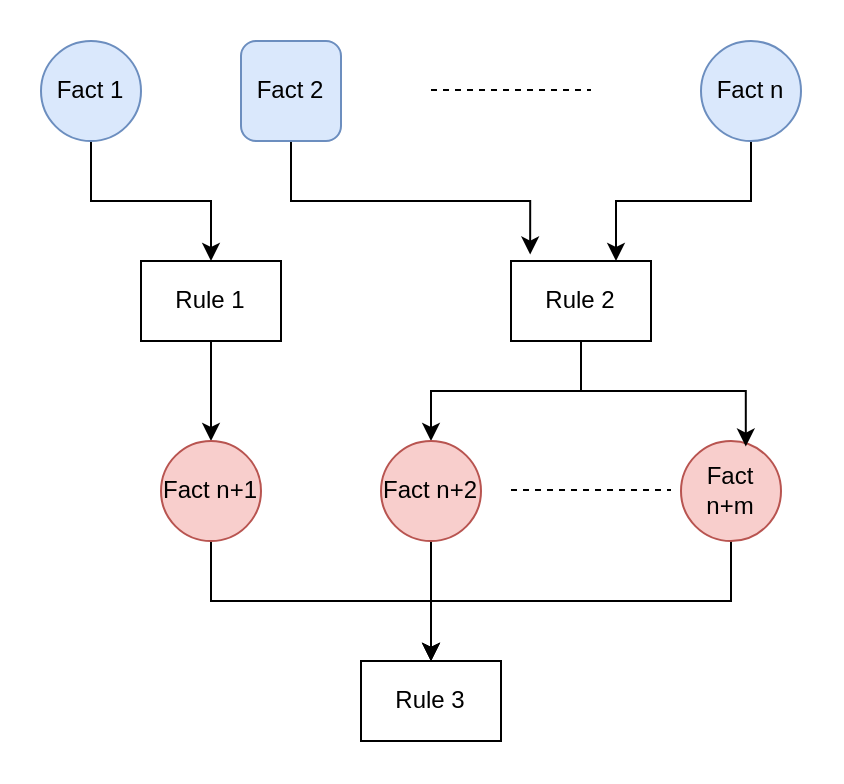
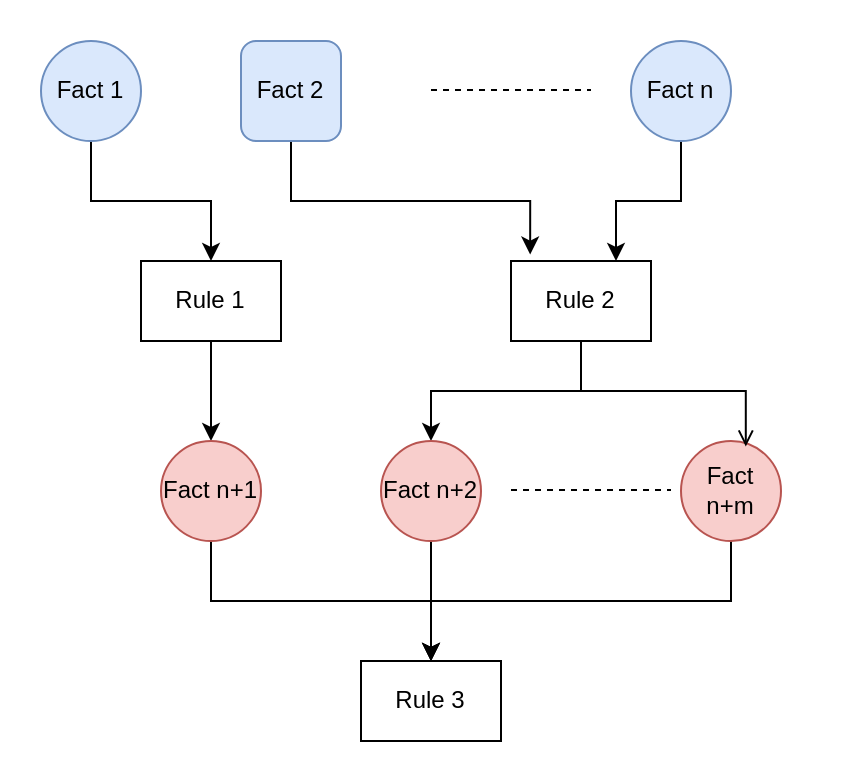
(751, 91) -> (681, 91)
(746, 431) -> (746, 434)
